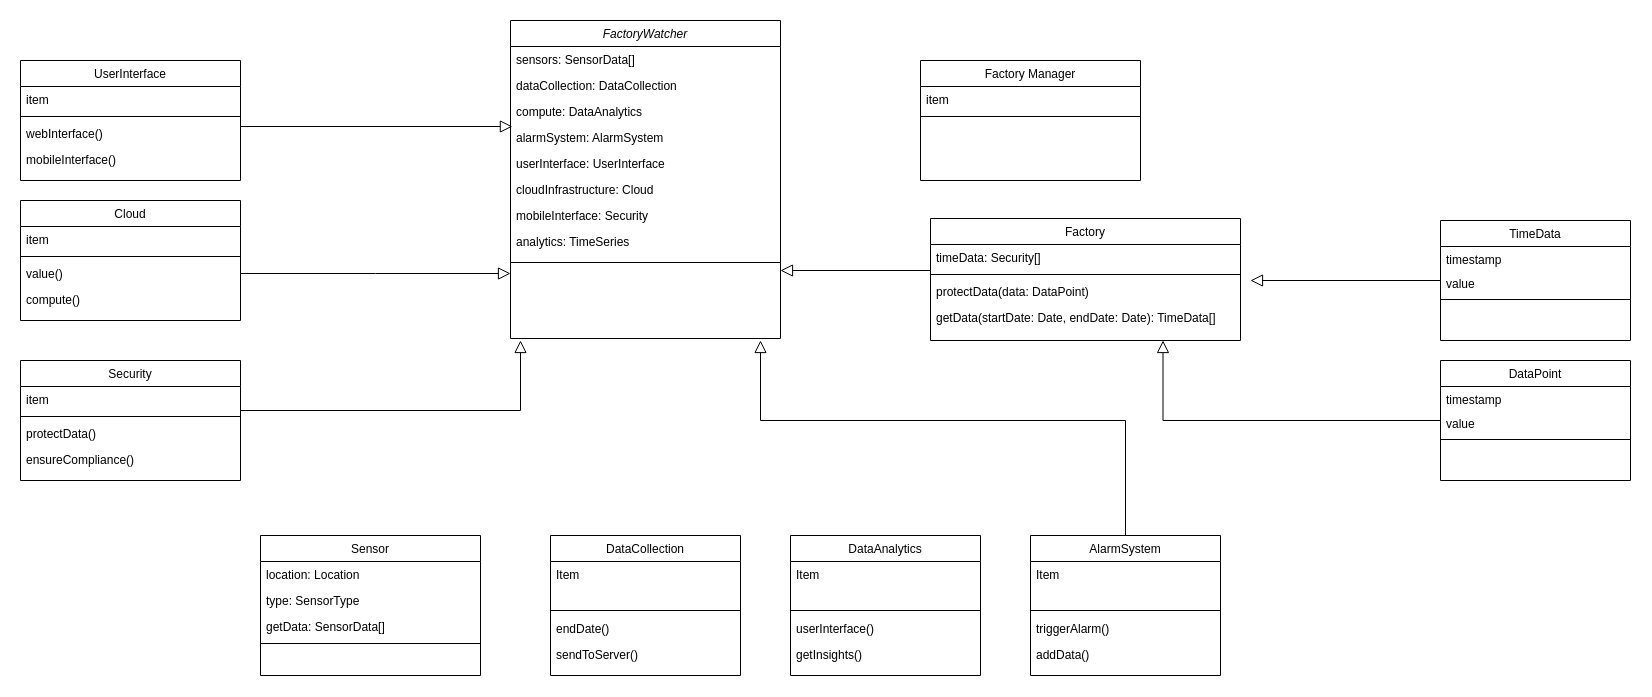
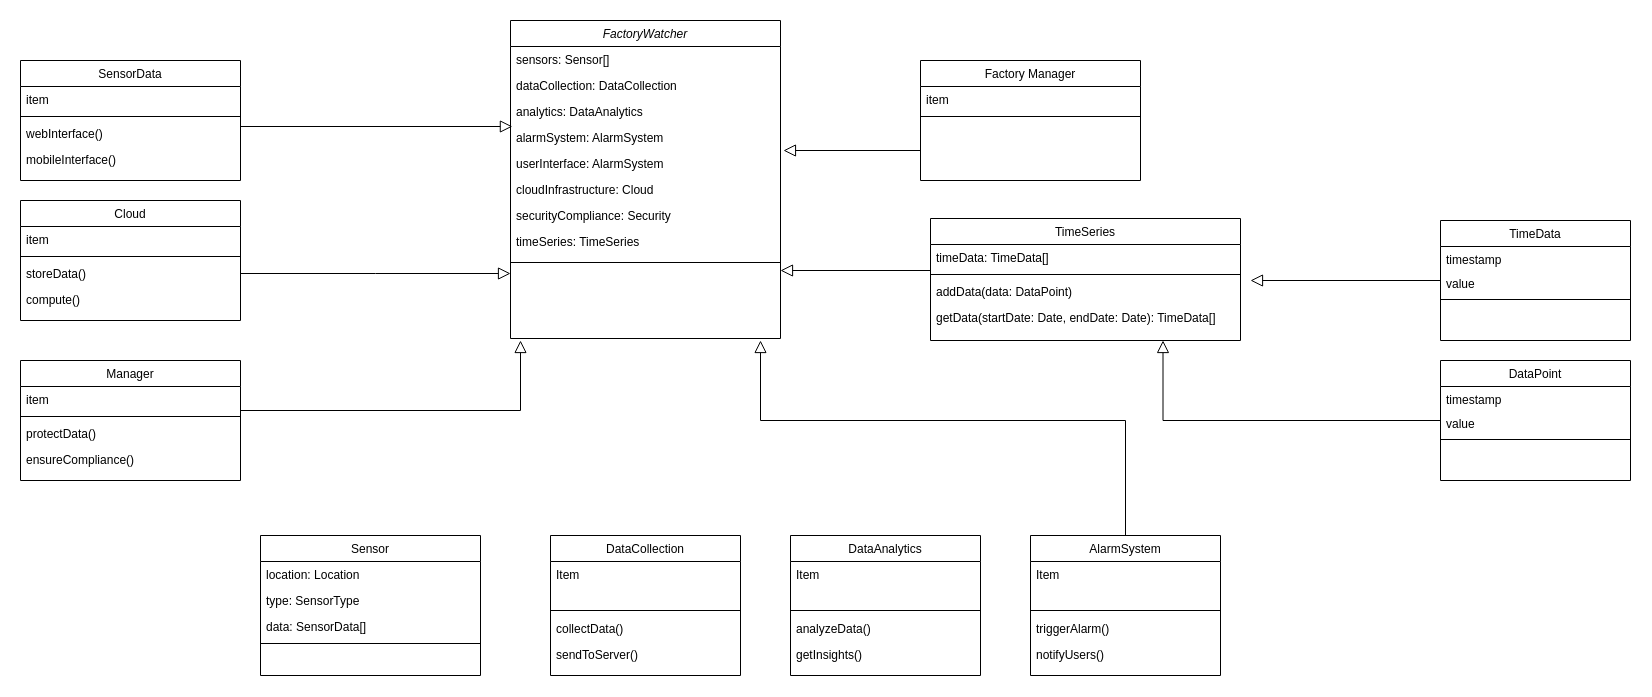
(583, 60) -> (570, 60)
(130, 74) -> (130, 74)
(584, 112) -> (587, 112)
none -> (857, 151)
(607, 164) -> (599, 164)
(592, 216) -> (601, 216)
(1085, 232) -> (1085, 232)
(577, 242) -> (581, 242)
(997, 258) -> (997, 258)
(48, 274) -> (63, 274)
(1025, 292) -> (1012, 292)
(130, 374) -> (130, 374)
(333, 627) -> (323, 627)
(586, 629) -> (597, 629)
(846, 629) -> (838, 629)
(1066, 655) -> (1078, 655)
